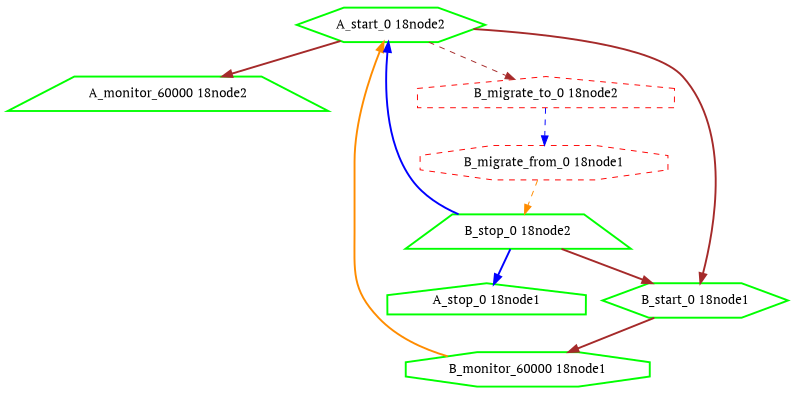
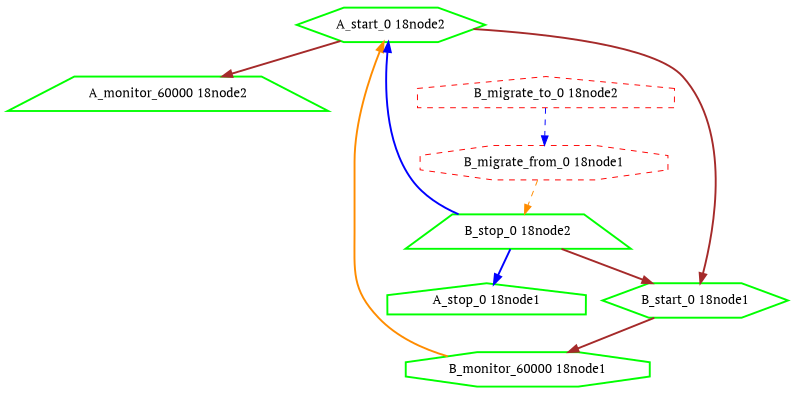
(467, 59) -> none
